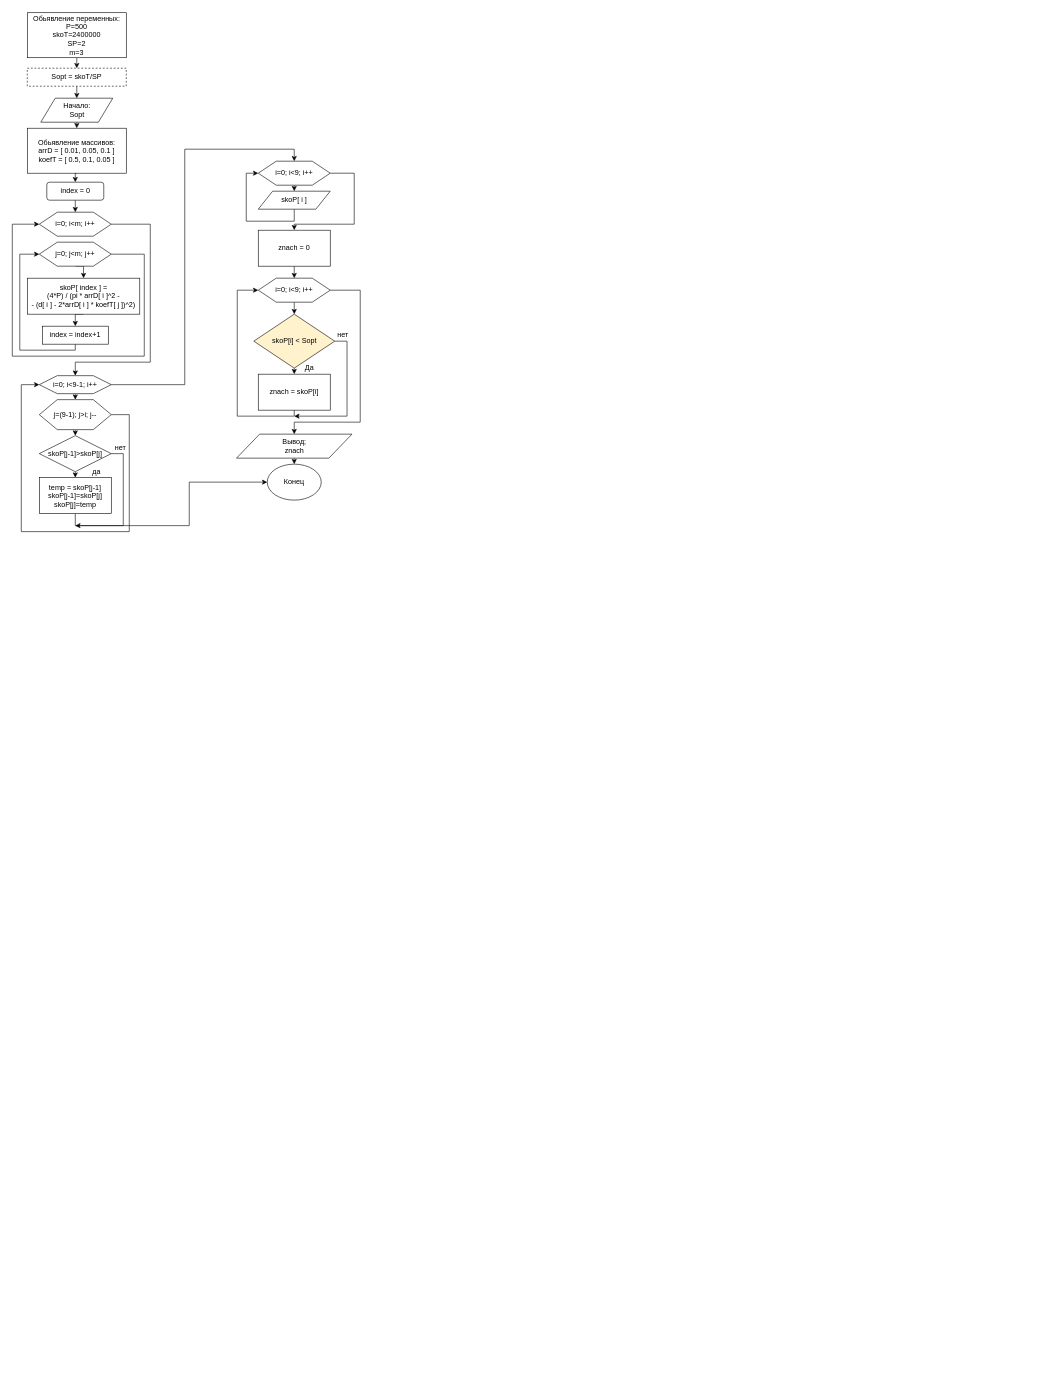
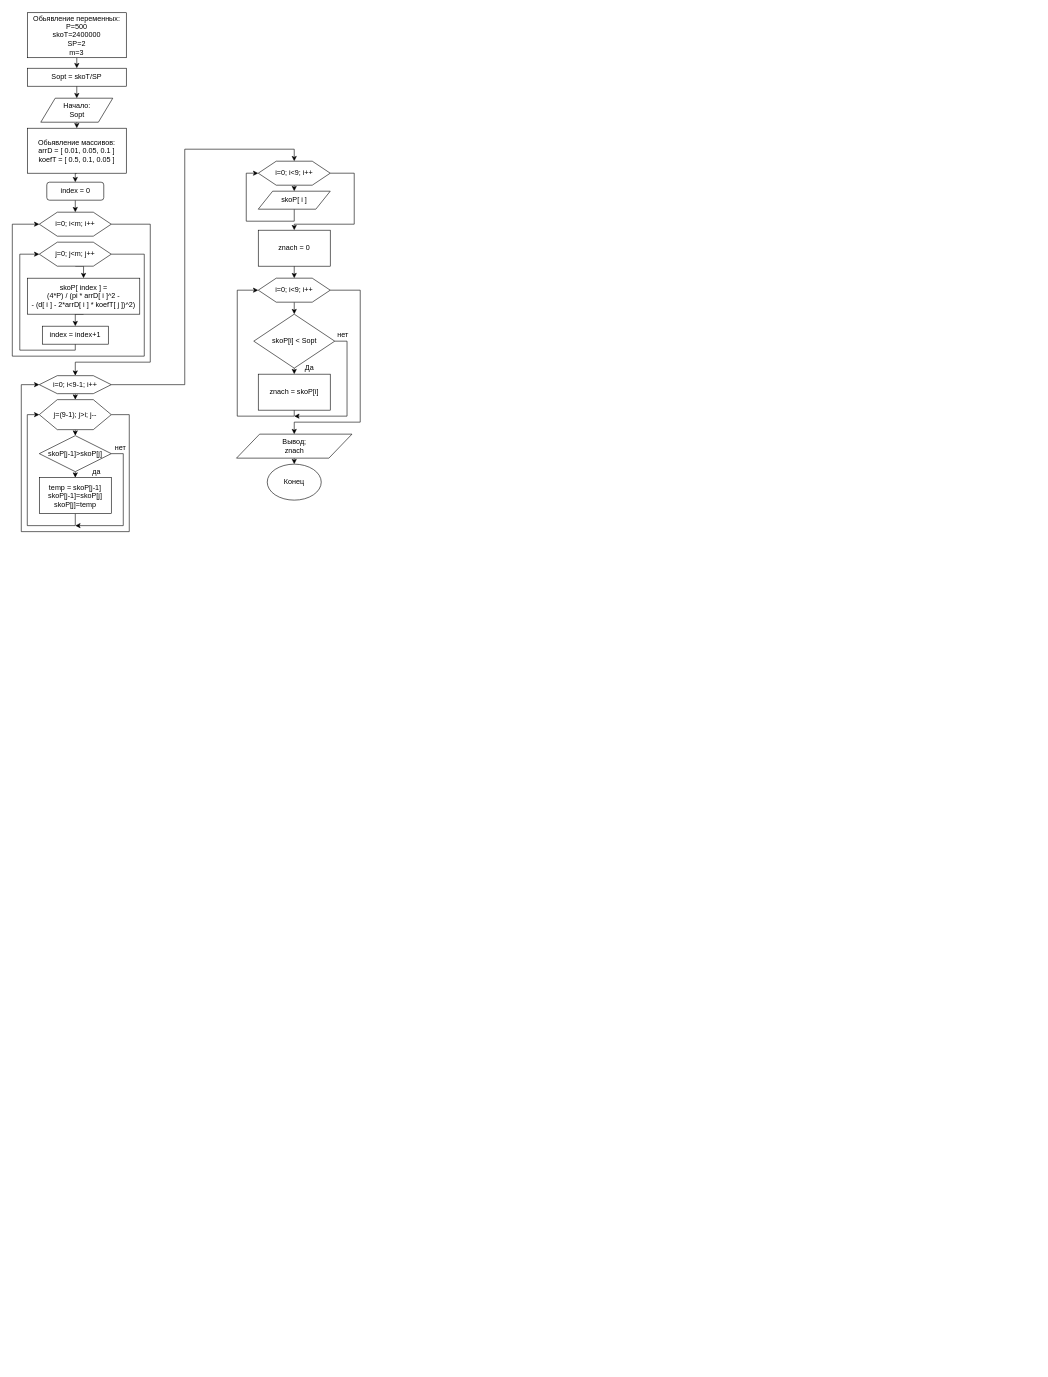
(77, 77) -> (77, 77)
(294, 341) -> (294, 341)
(158, 526) -> (51, 526)
